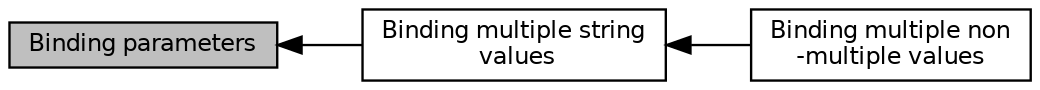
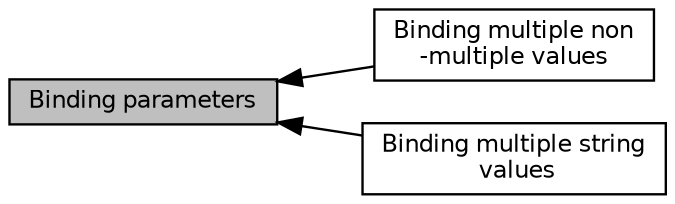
(721, 45) -> (338, 72)
